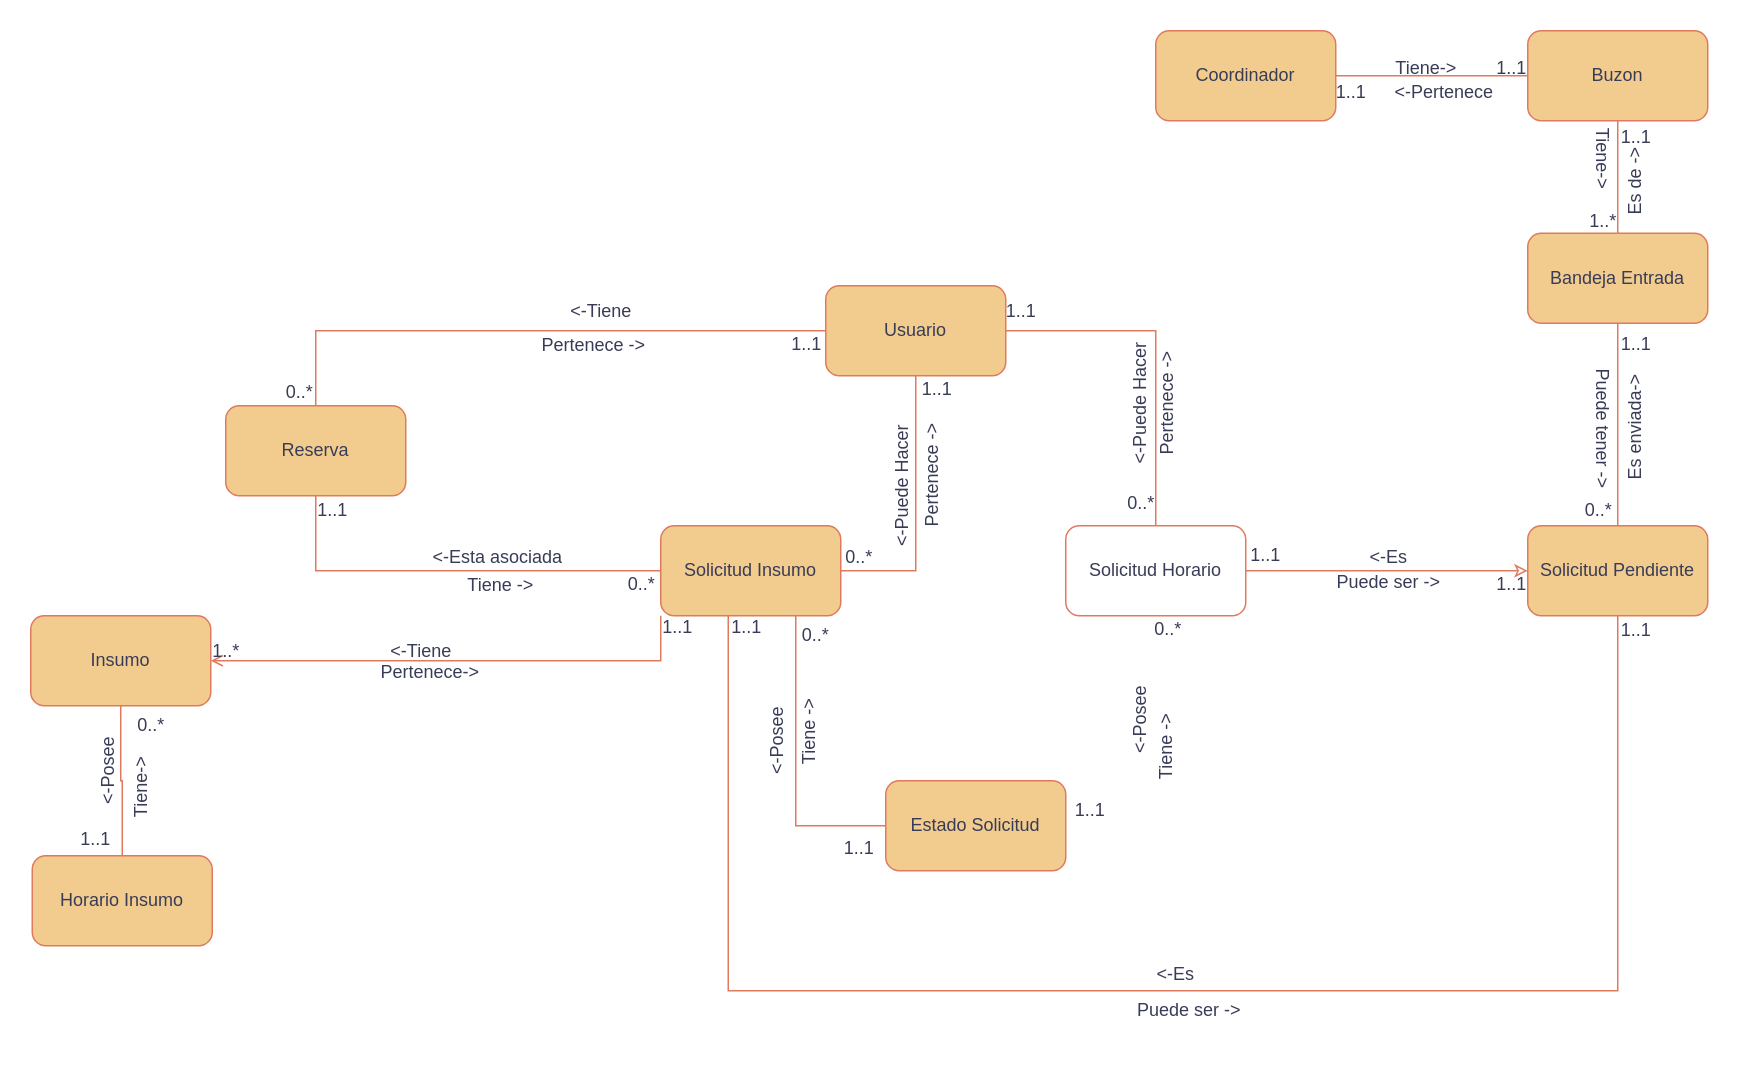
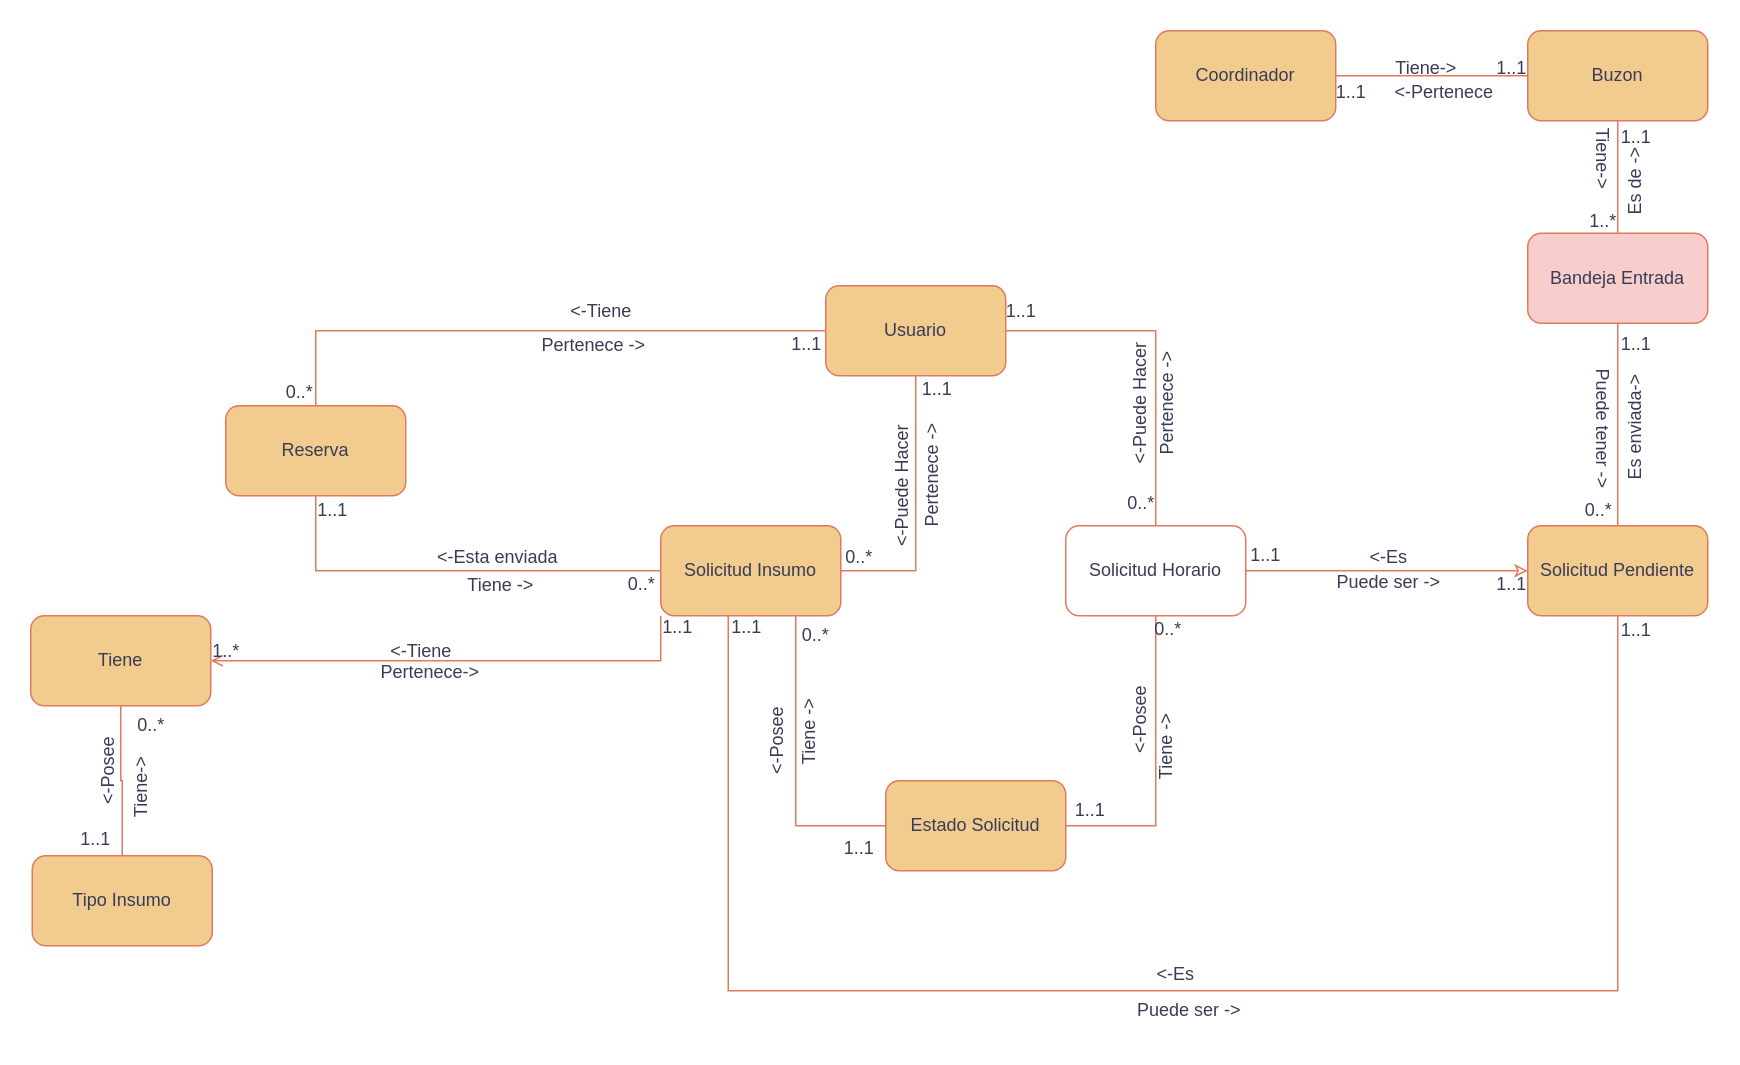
(1618, 278) -> (1618, 278)
(498, 557) -> (498, 557)
(121, 661) -> (121, 661)
none -> (1156, 766)
(122, 901) -> (122, 901)
